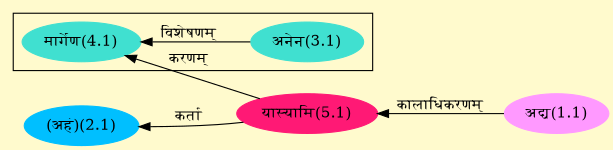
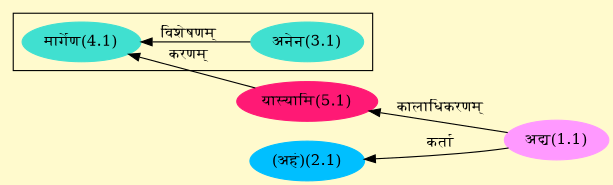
(197, 126) -> (442, 155)
